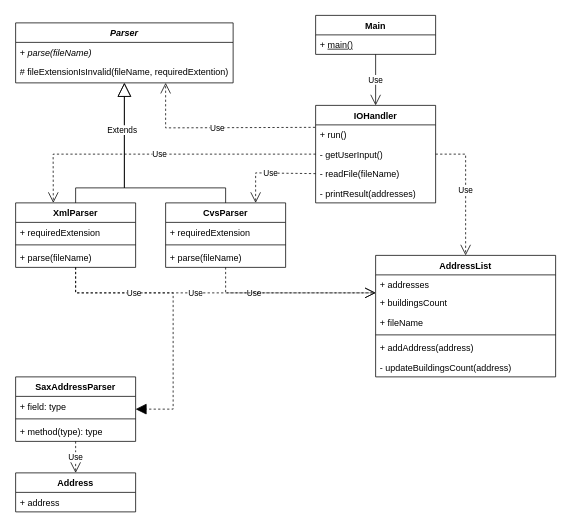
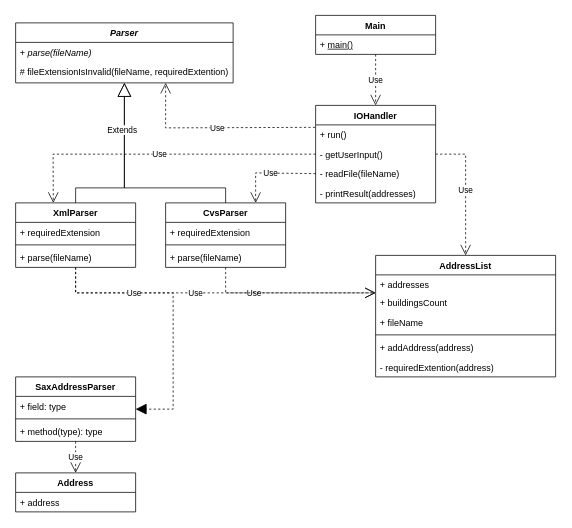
(375, 93) -> (375, 93)
(454, 368) -> (448, 368)
